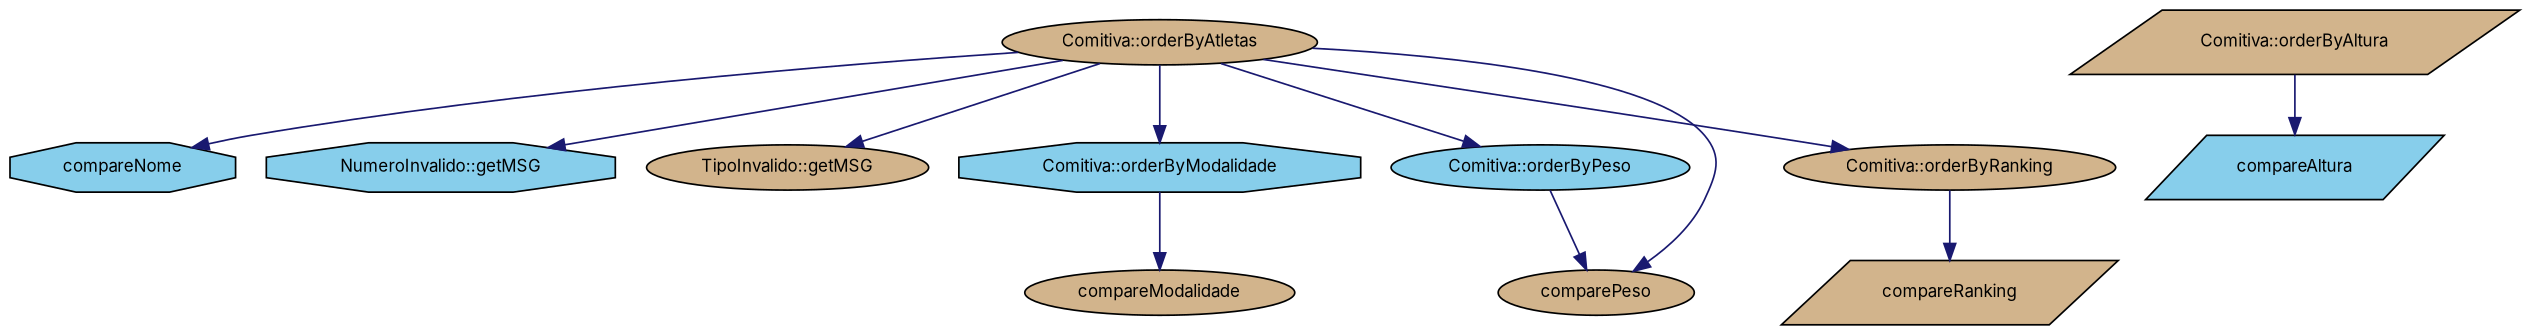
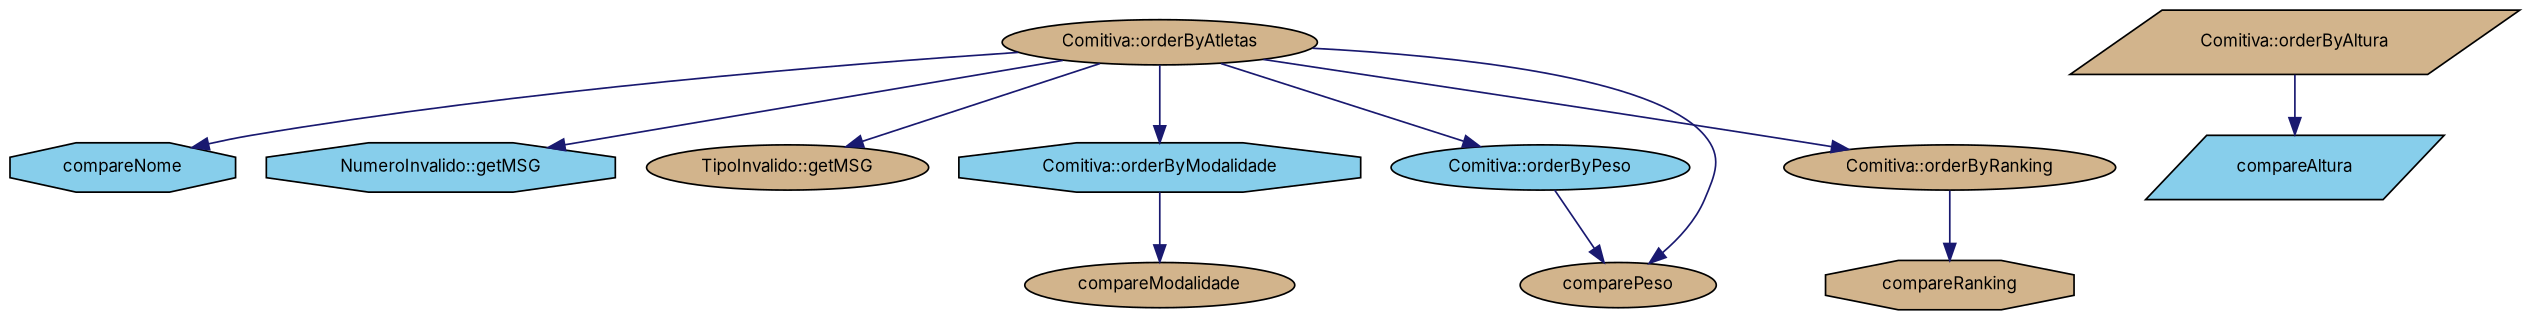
(1950, 293) -> (1950, 285)
